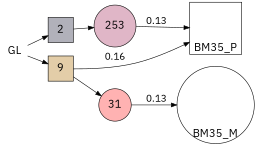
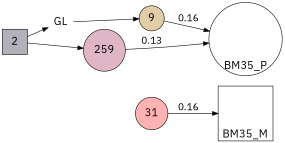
(115, 26) -> (104, 50)
(216, 28) -> (246, 39)
(35, 42) -> (35, 33)
(61, 69) -> (152, 18)
(85, 85) -> none
(156, 99) -> (188, 108)
(216, 105) -> (246, 113)
